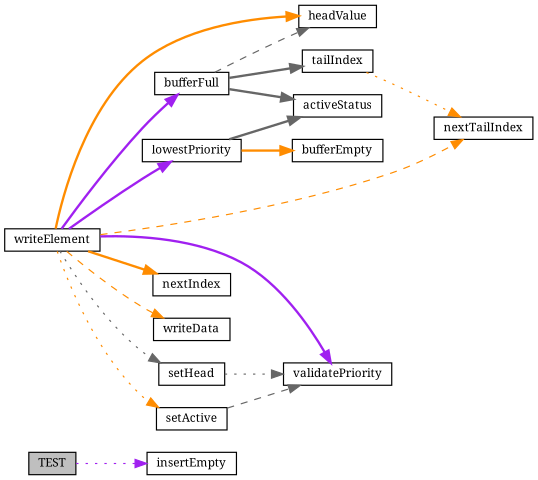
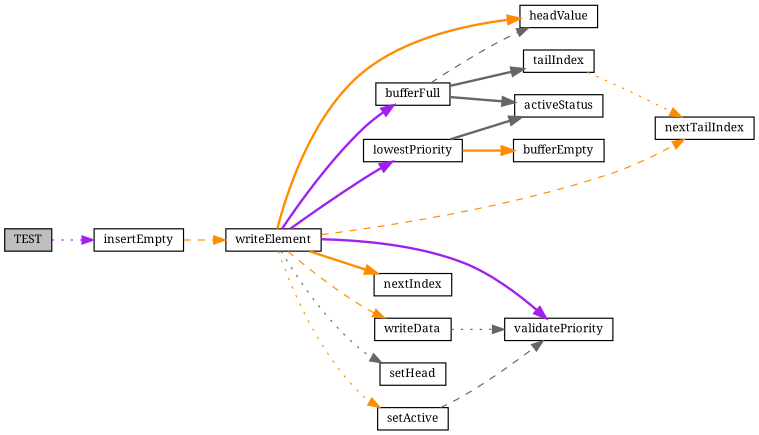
none -> (199, 240)
(248, 374) -> (472, 329)
